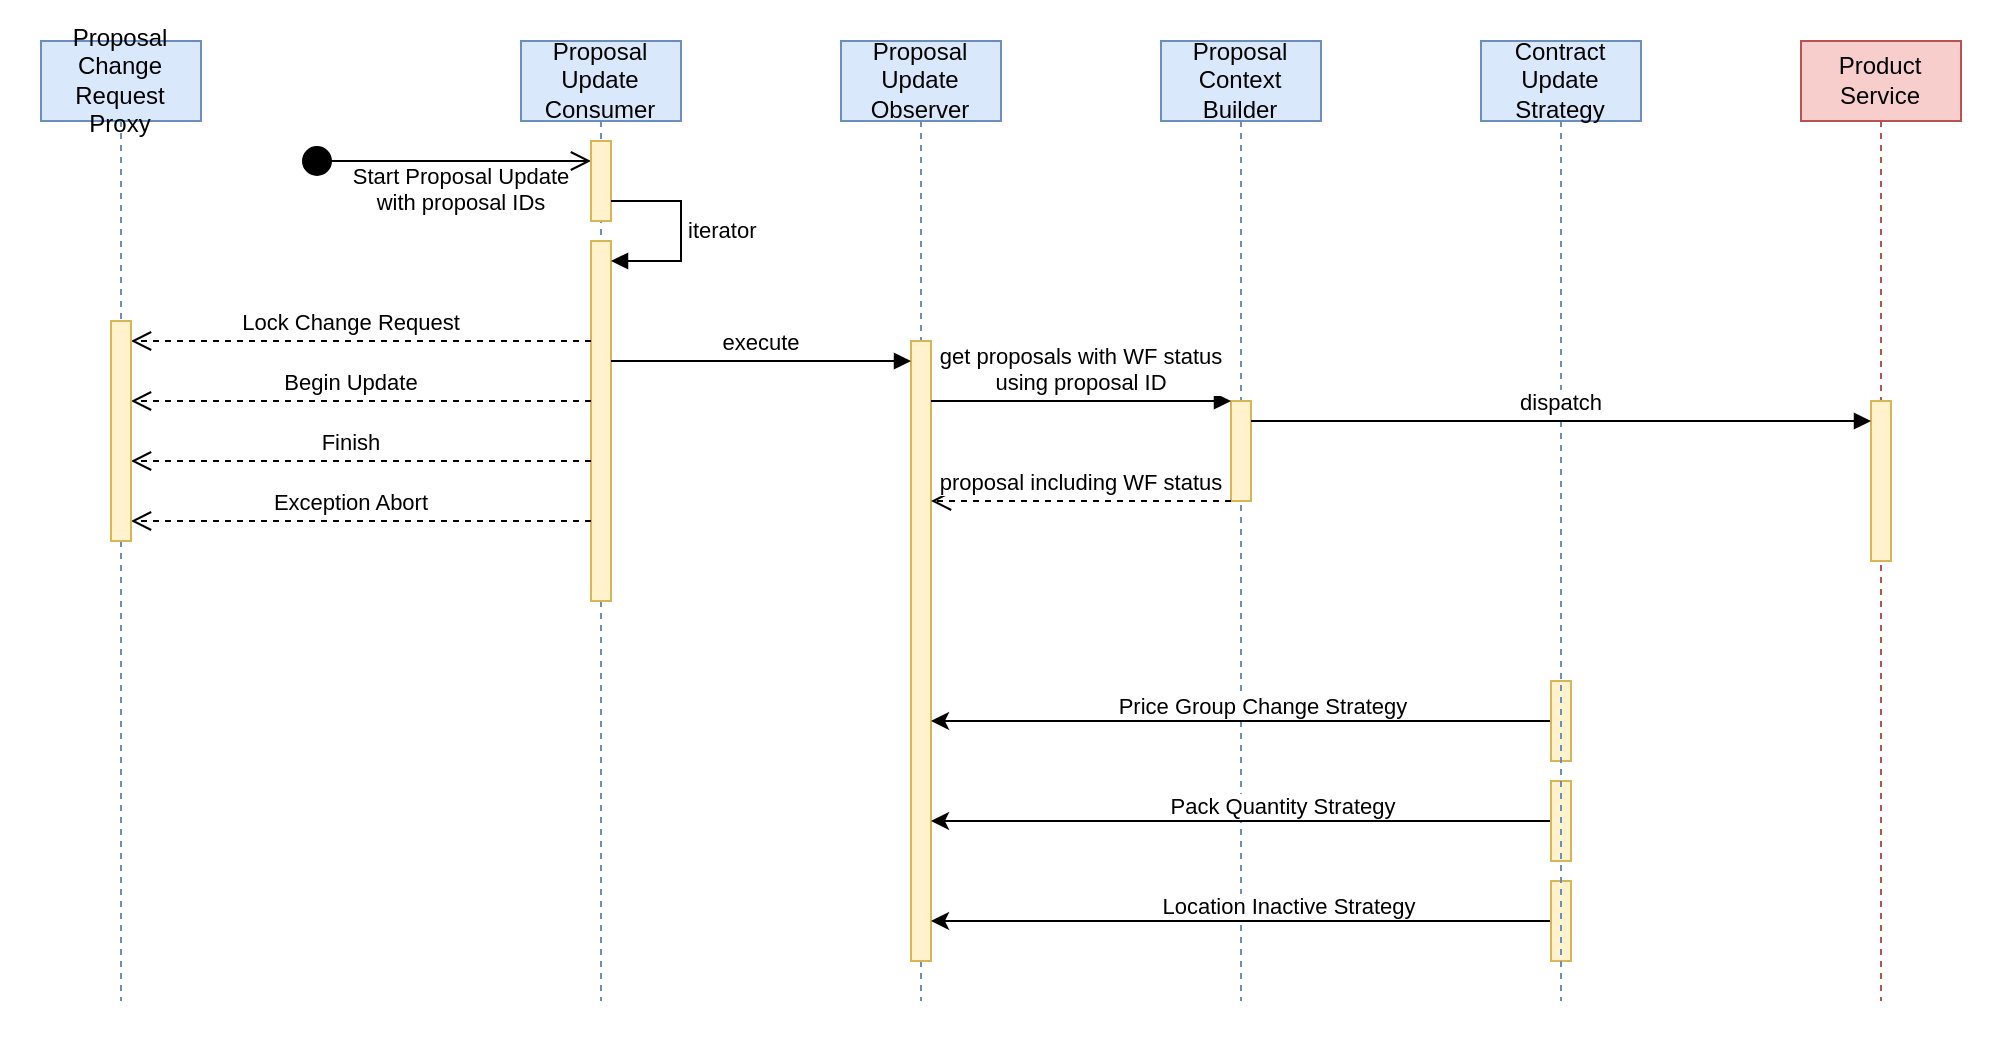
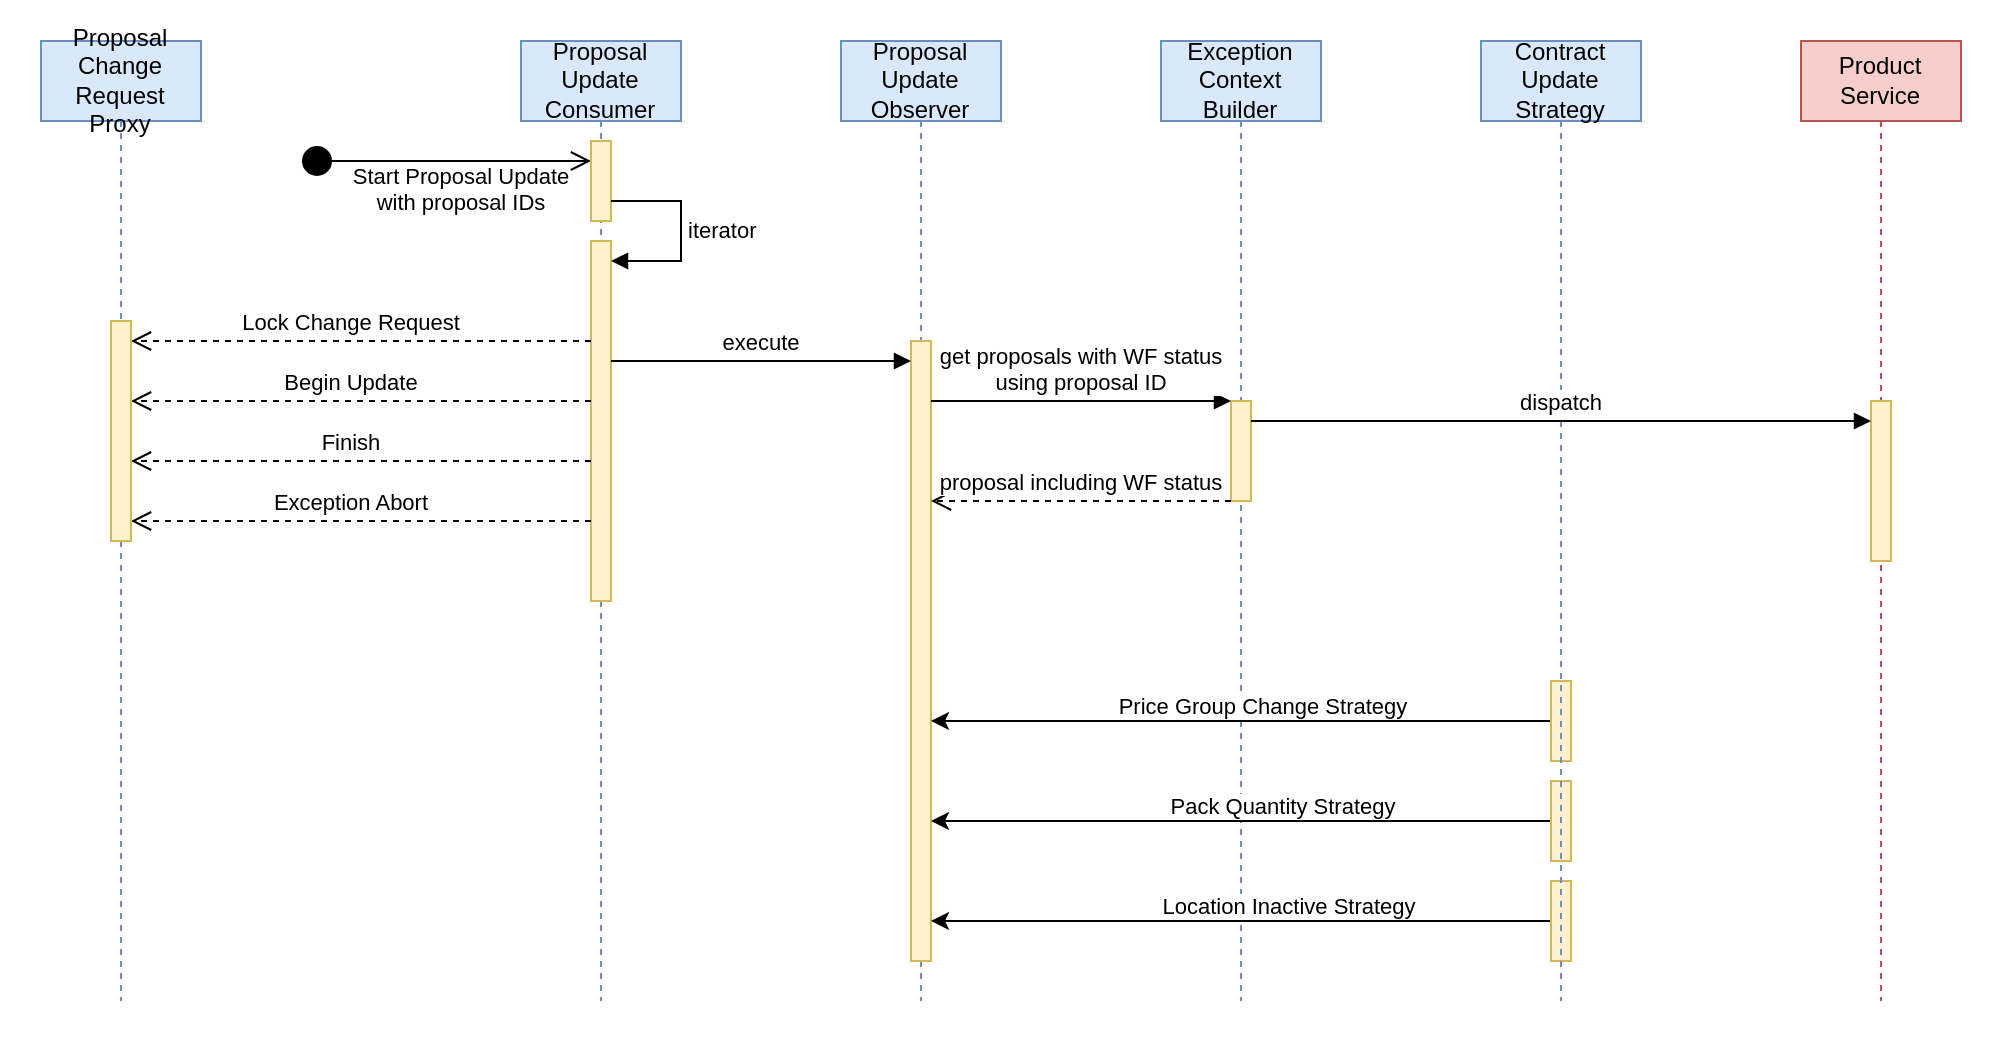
(1241, 81) -> (1241, 81)
